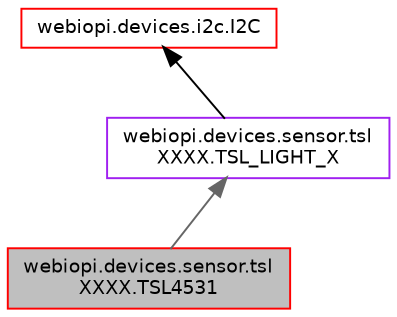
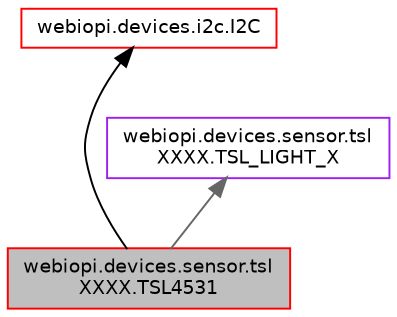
(200, 90) -> (86, 156)
